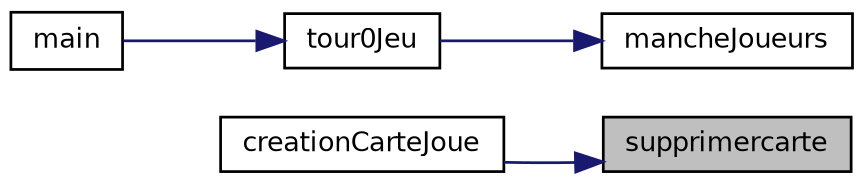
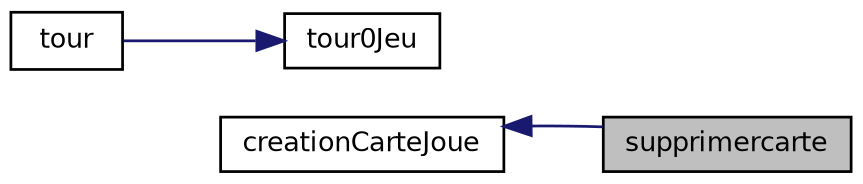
(67, 41) -> (67, 41)
(727, 41) -> none
(540, 163) -> (567, 126)
